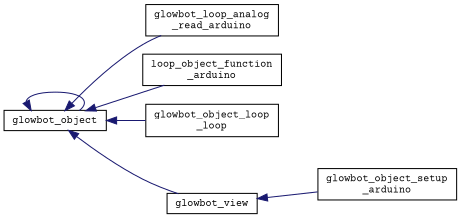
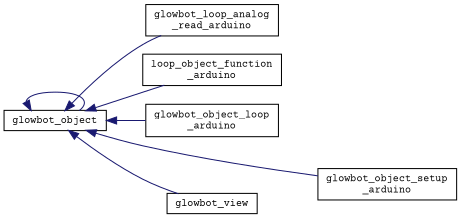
(212, 120) -> (212, 120)
(293, 195) -> (206, 158)
